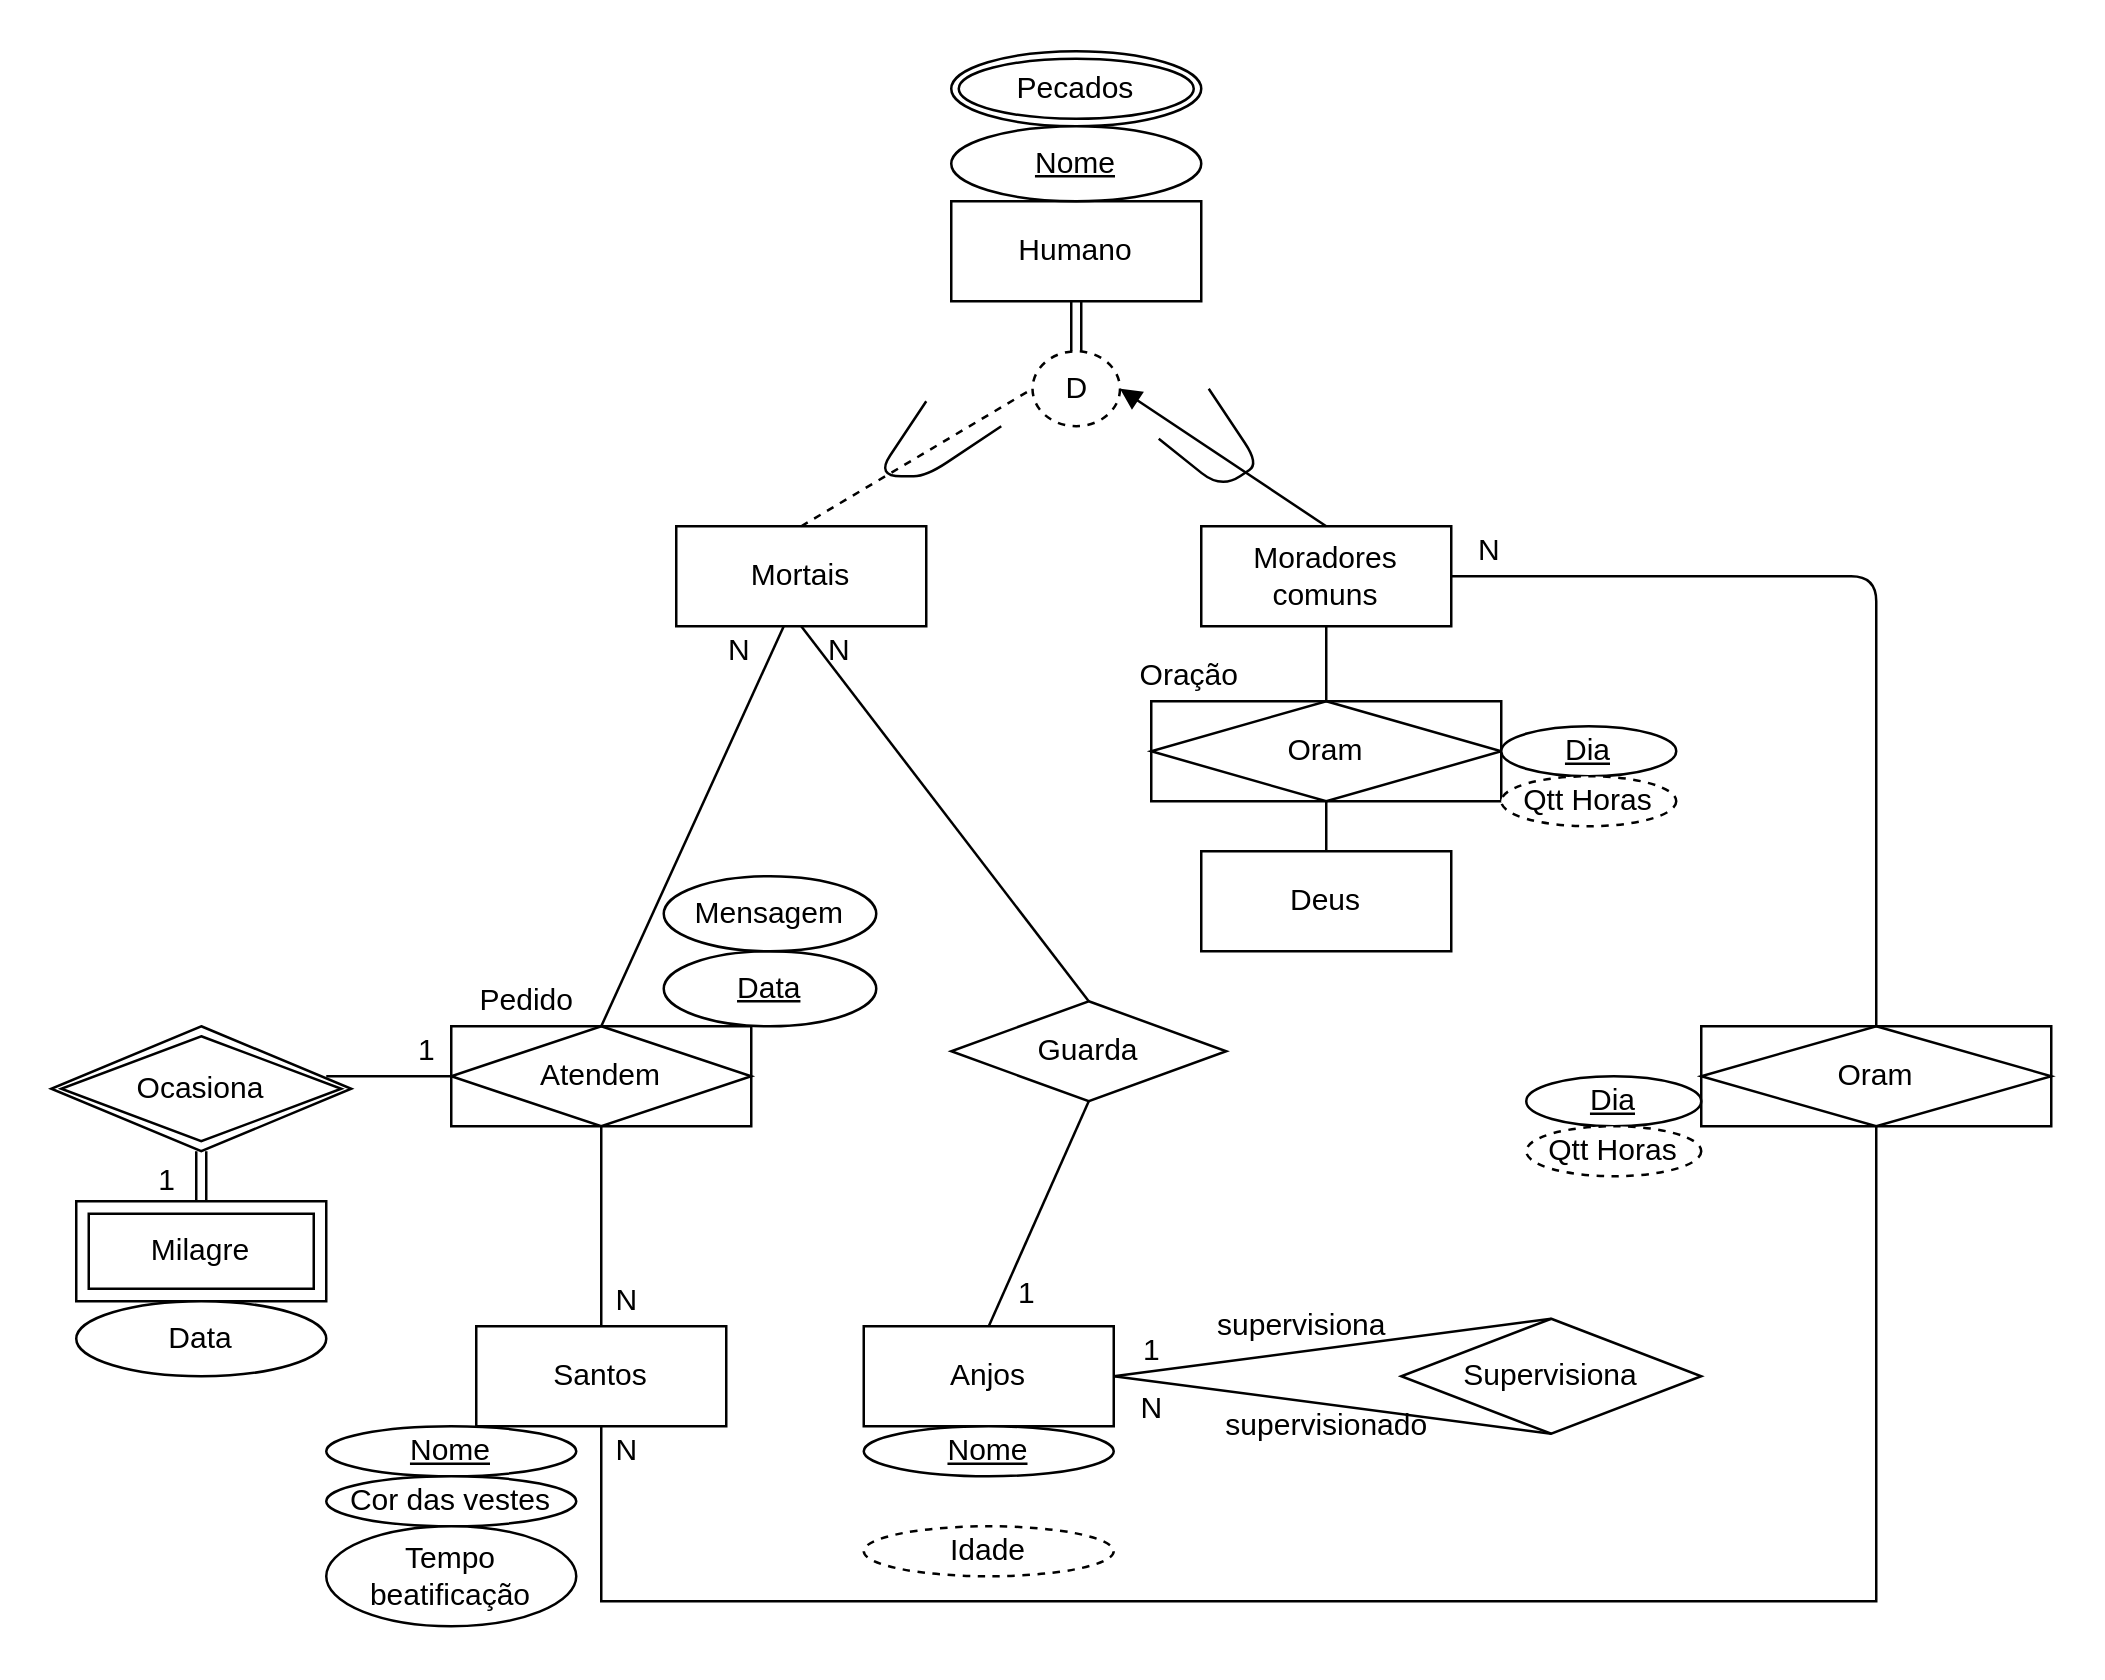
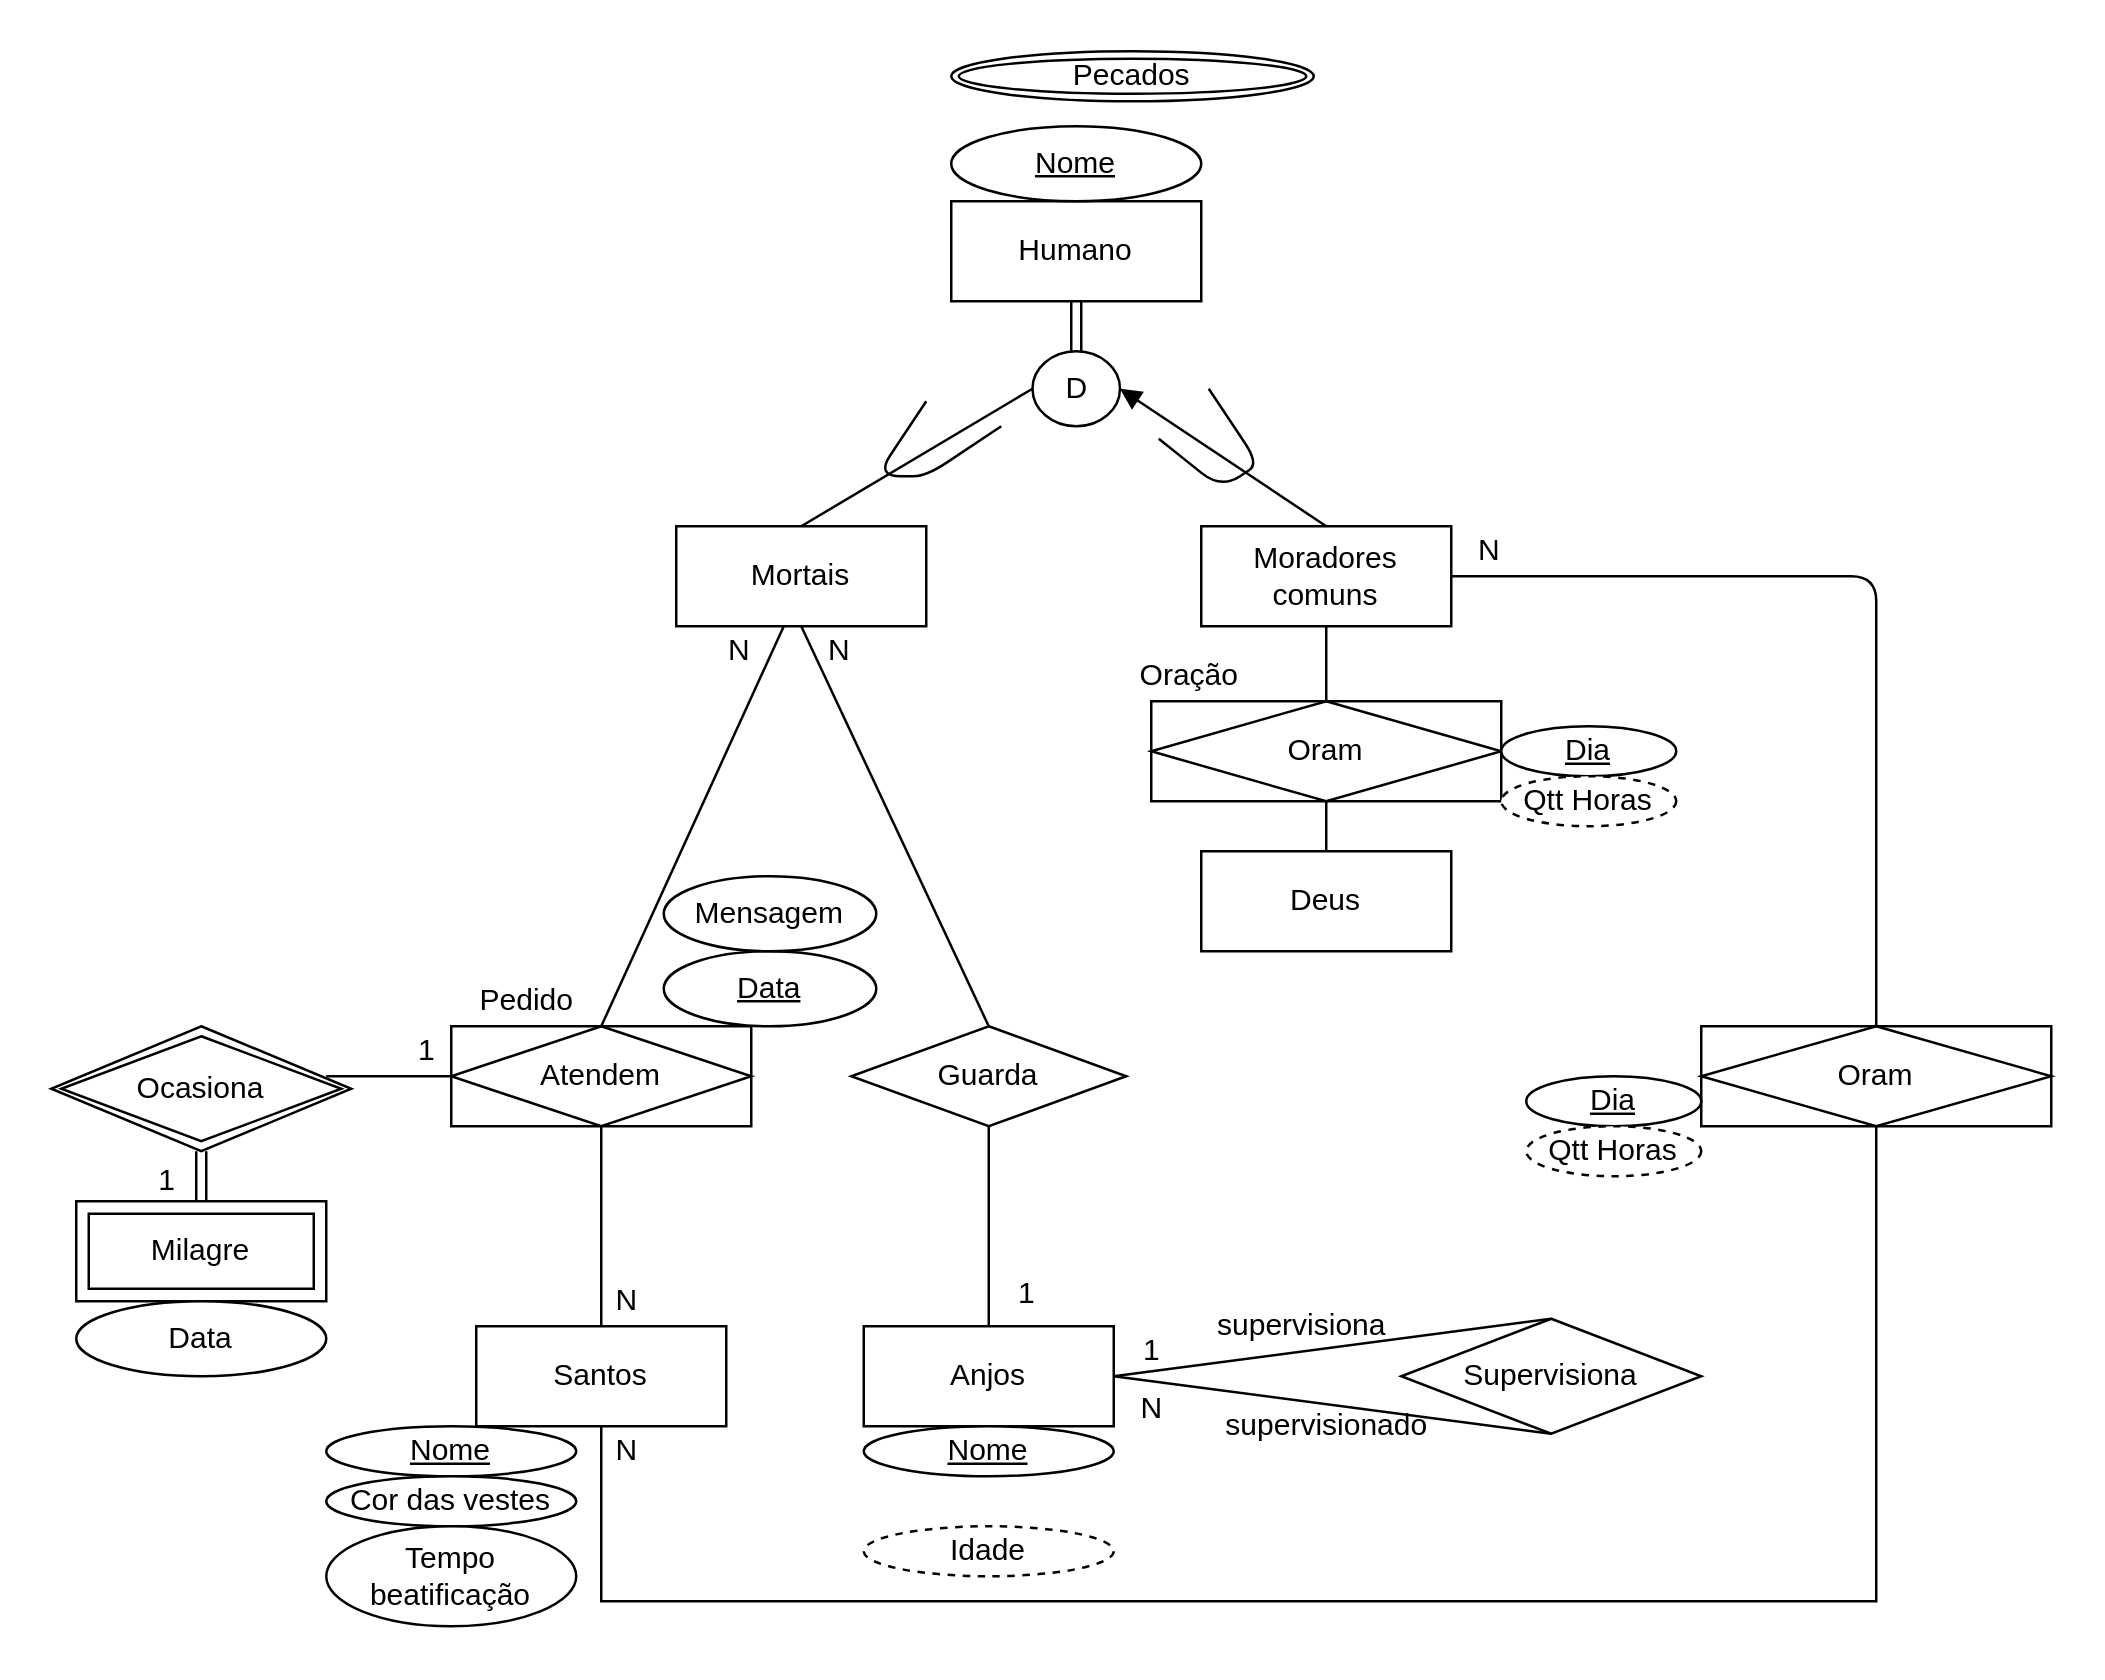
(1076, 89) -> (1133, 76)
(1076, 389) -> (1076, 389)
(964, 430) -> (964, 430)
(1089, 1051) -> (989, 1076)
